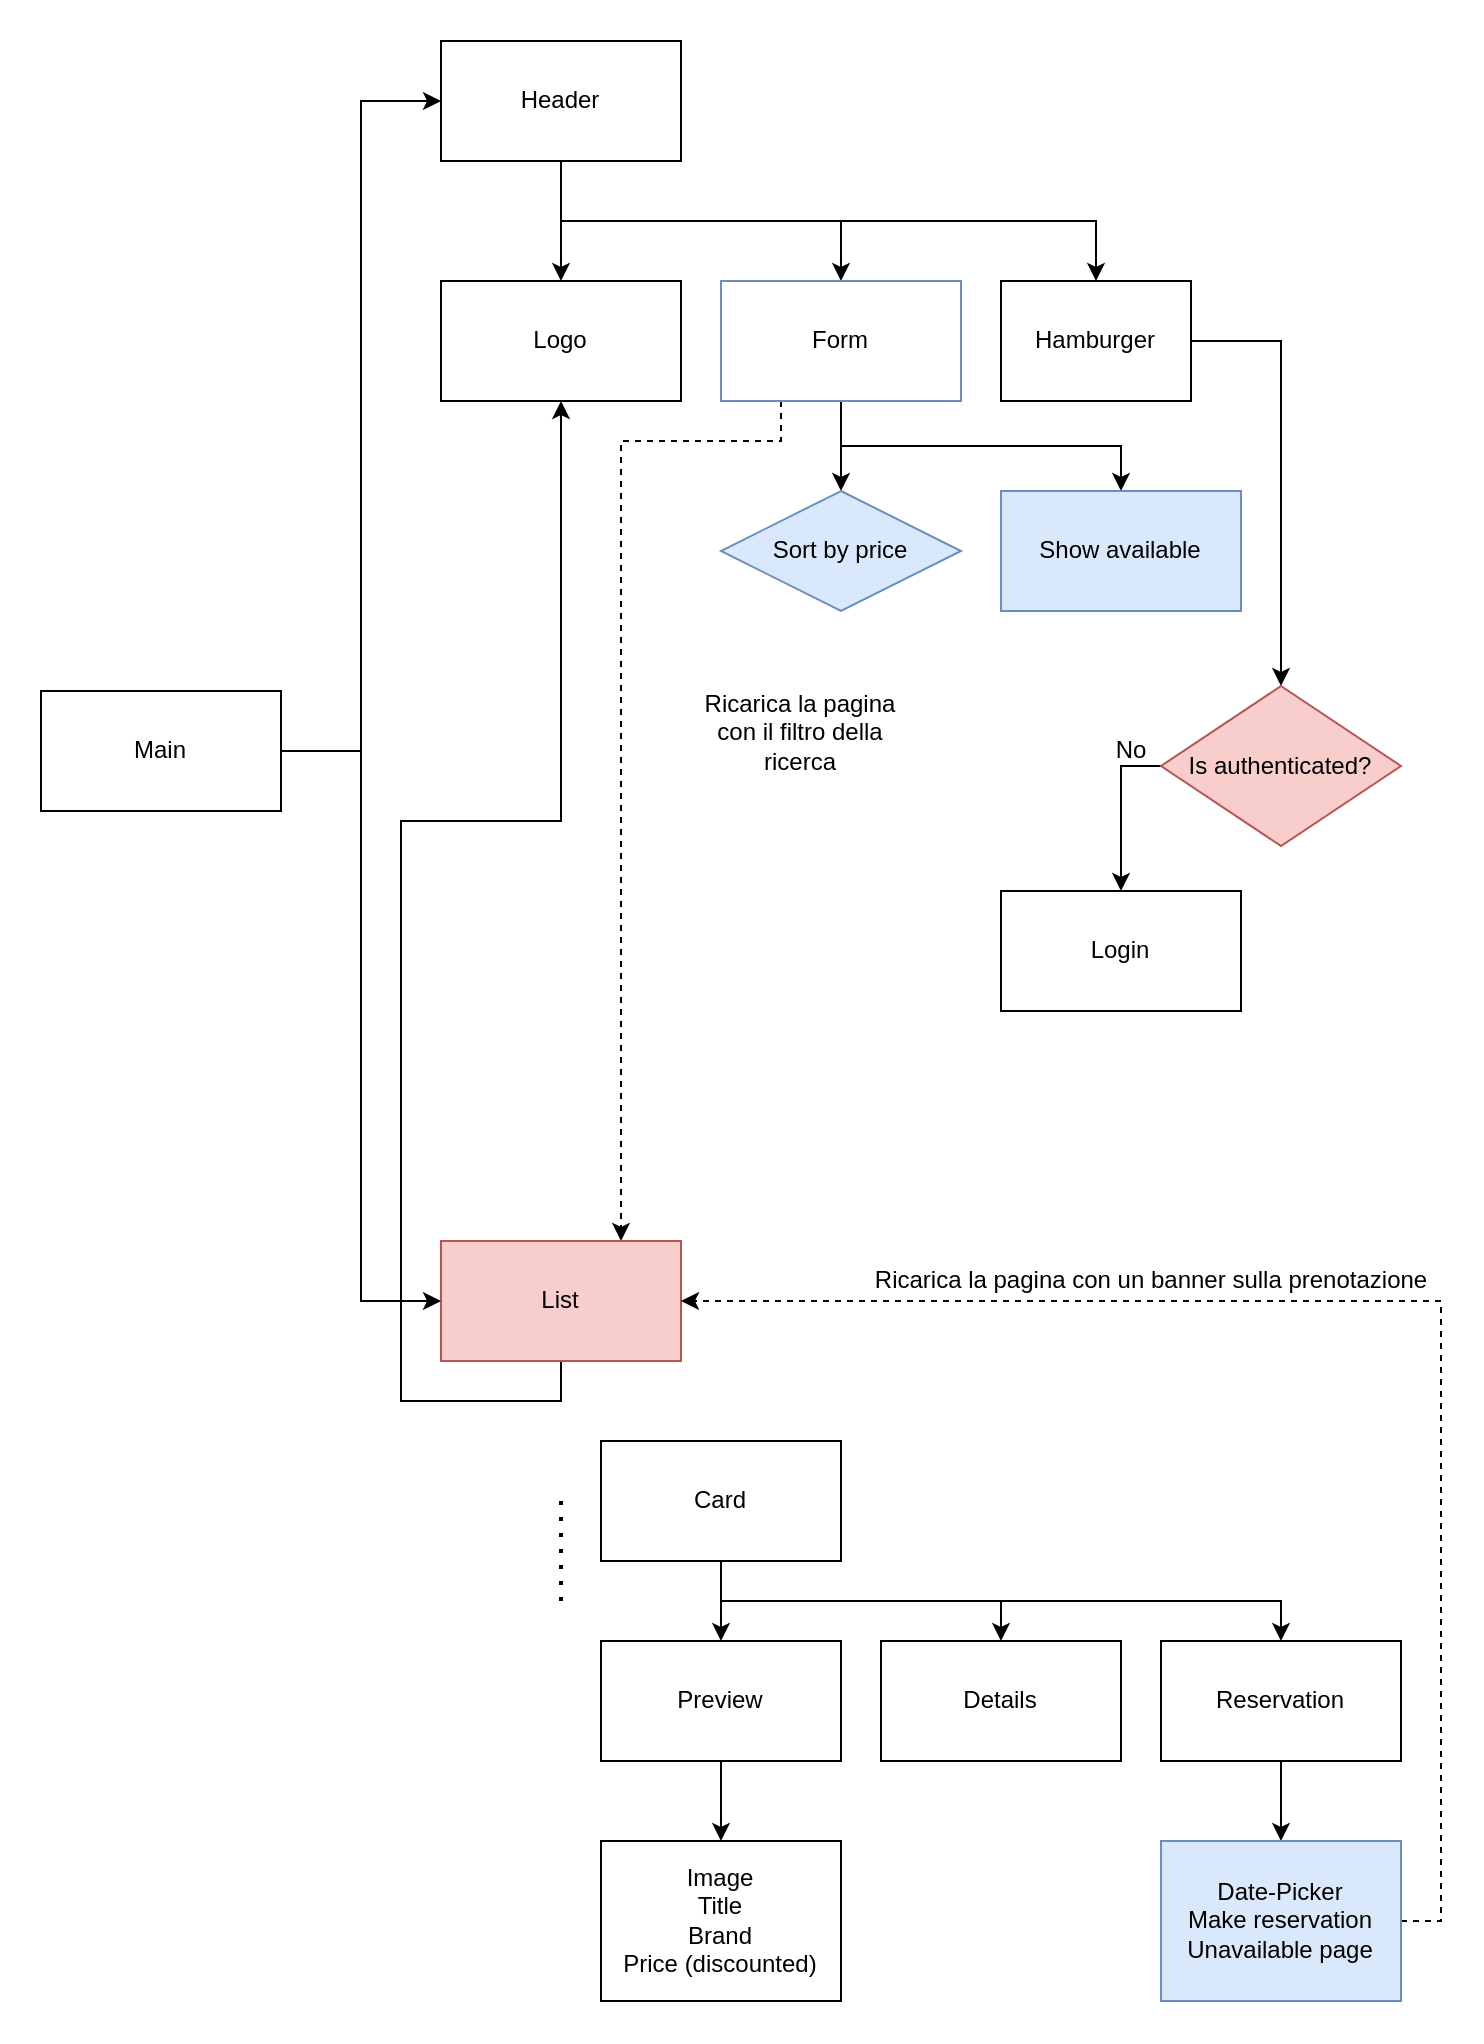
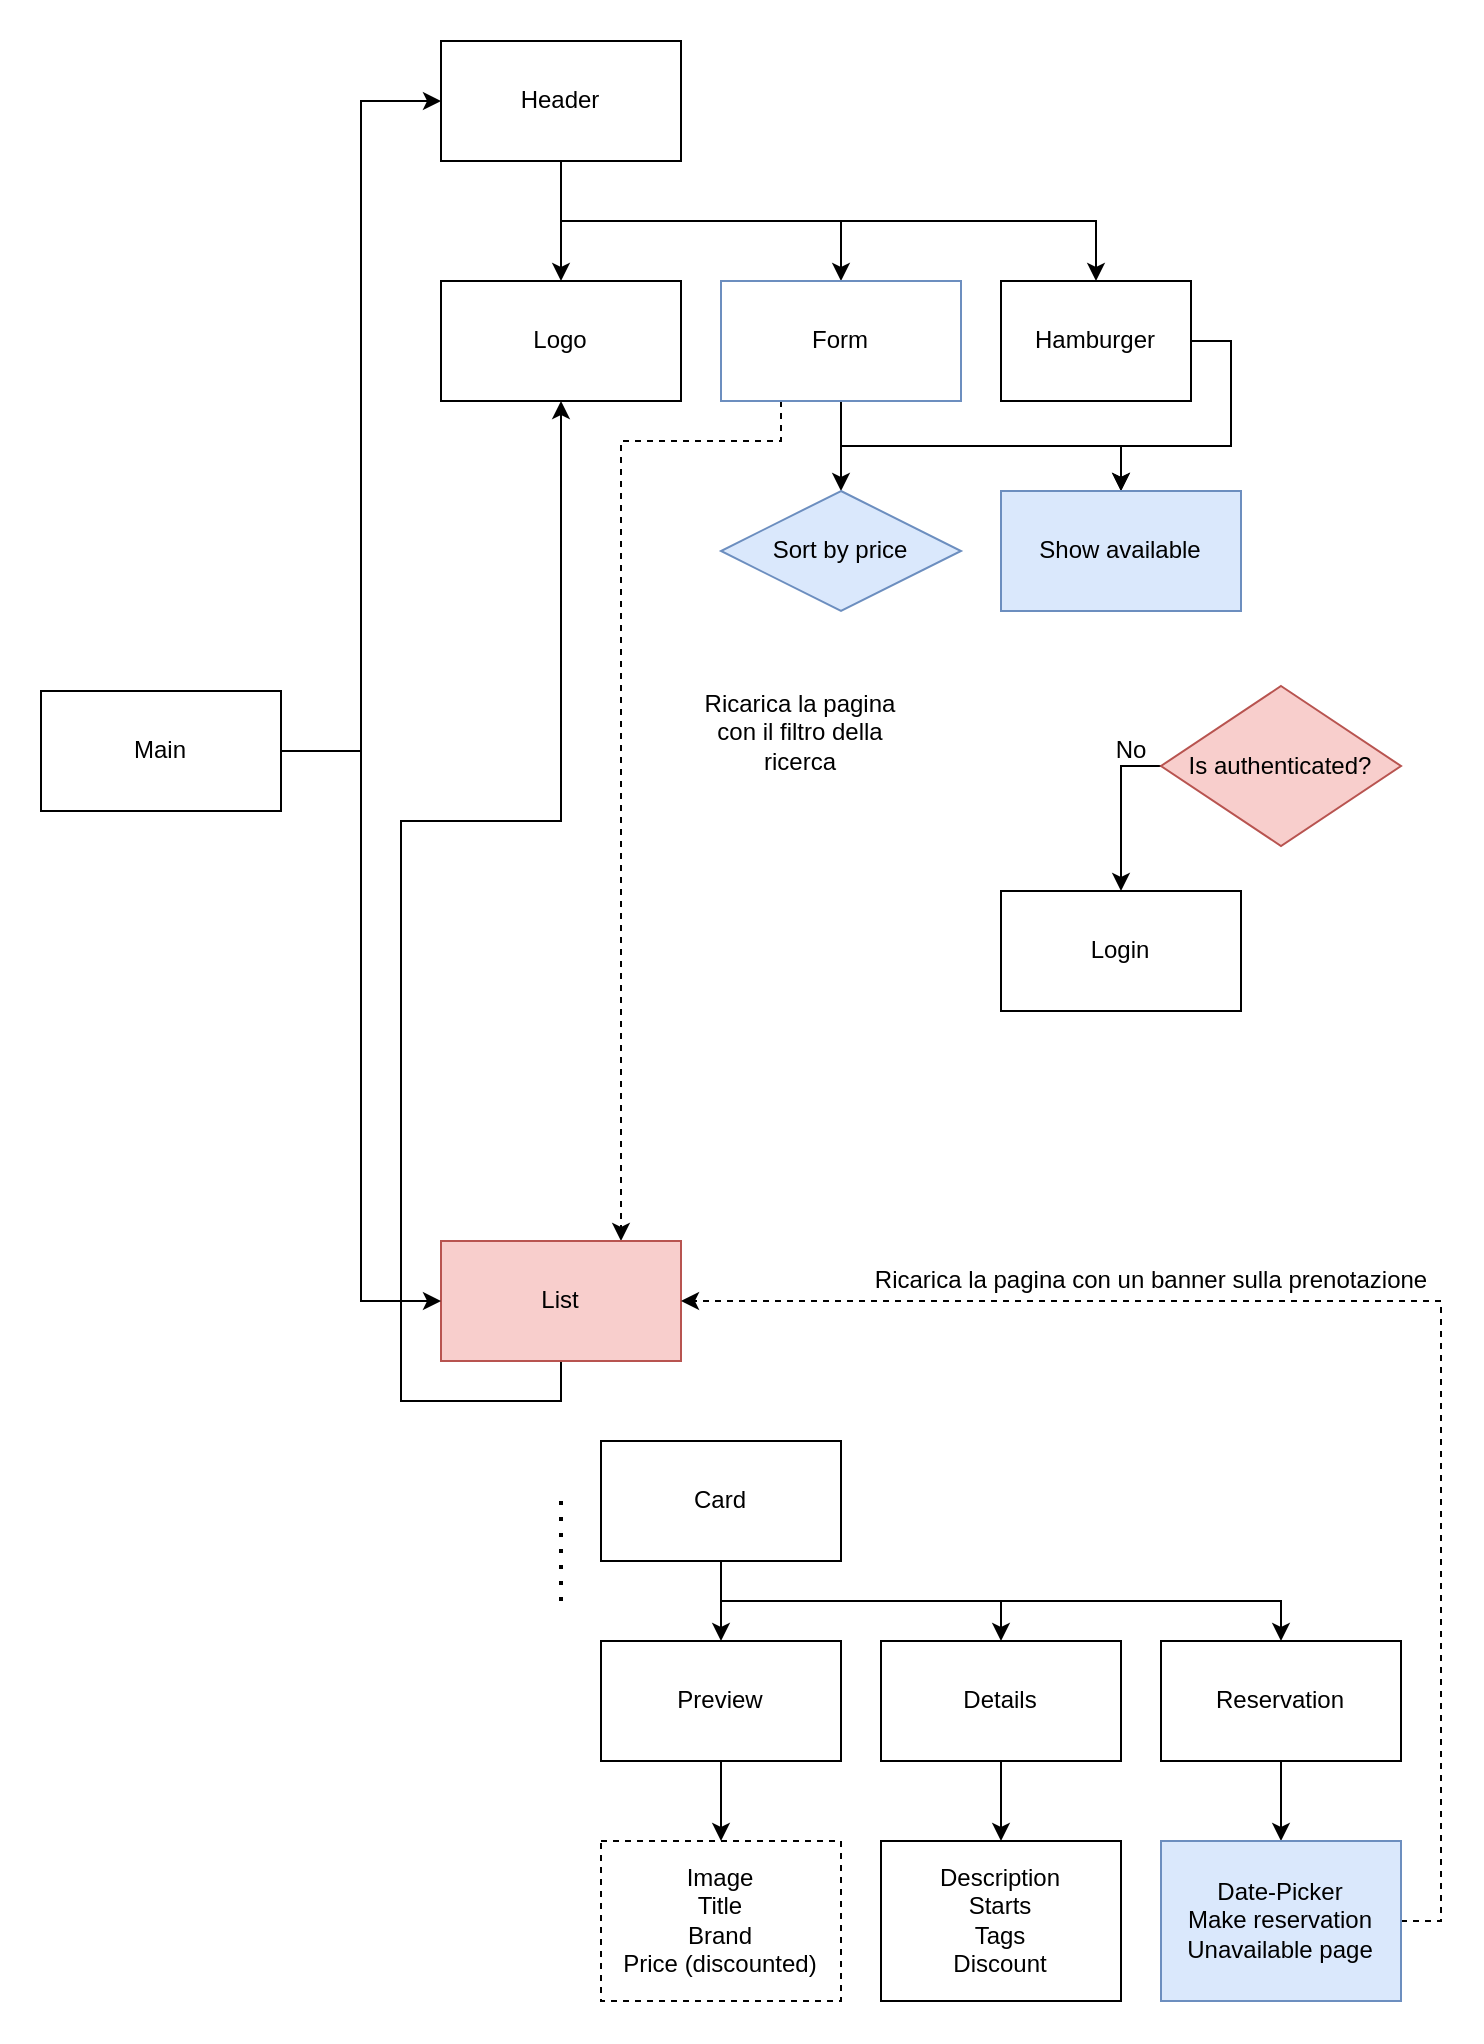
(1281, 480) -> (1231, 445)
none -> (1001, 1794)
(721, 1921) -> (721, 1921)
none -> (1001, 1921)
